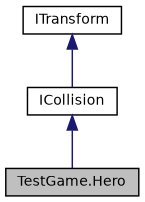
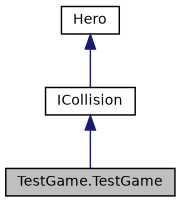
(72, 20) -> (90, 20)
(72, 182) -> (90, 182)
